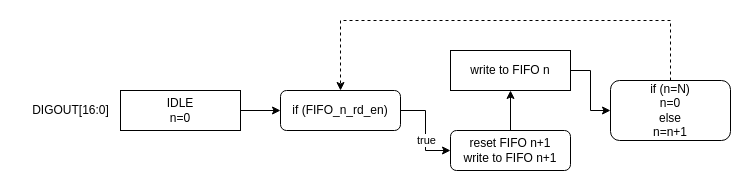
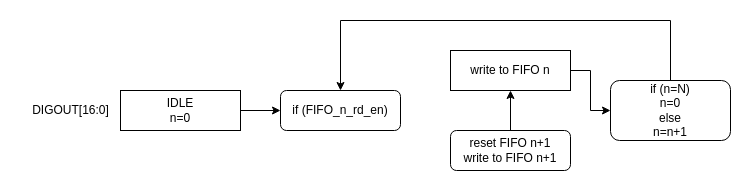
(505, 21) -> (505, 21)
(426, 127) -> none
